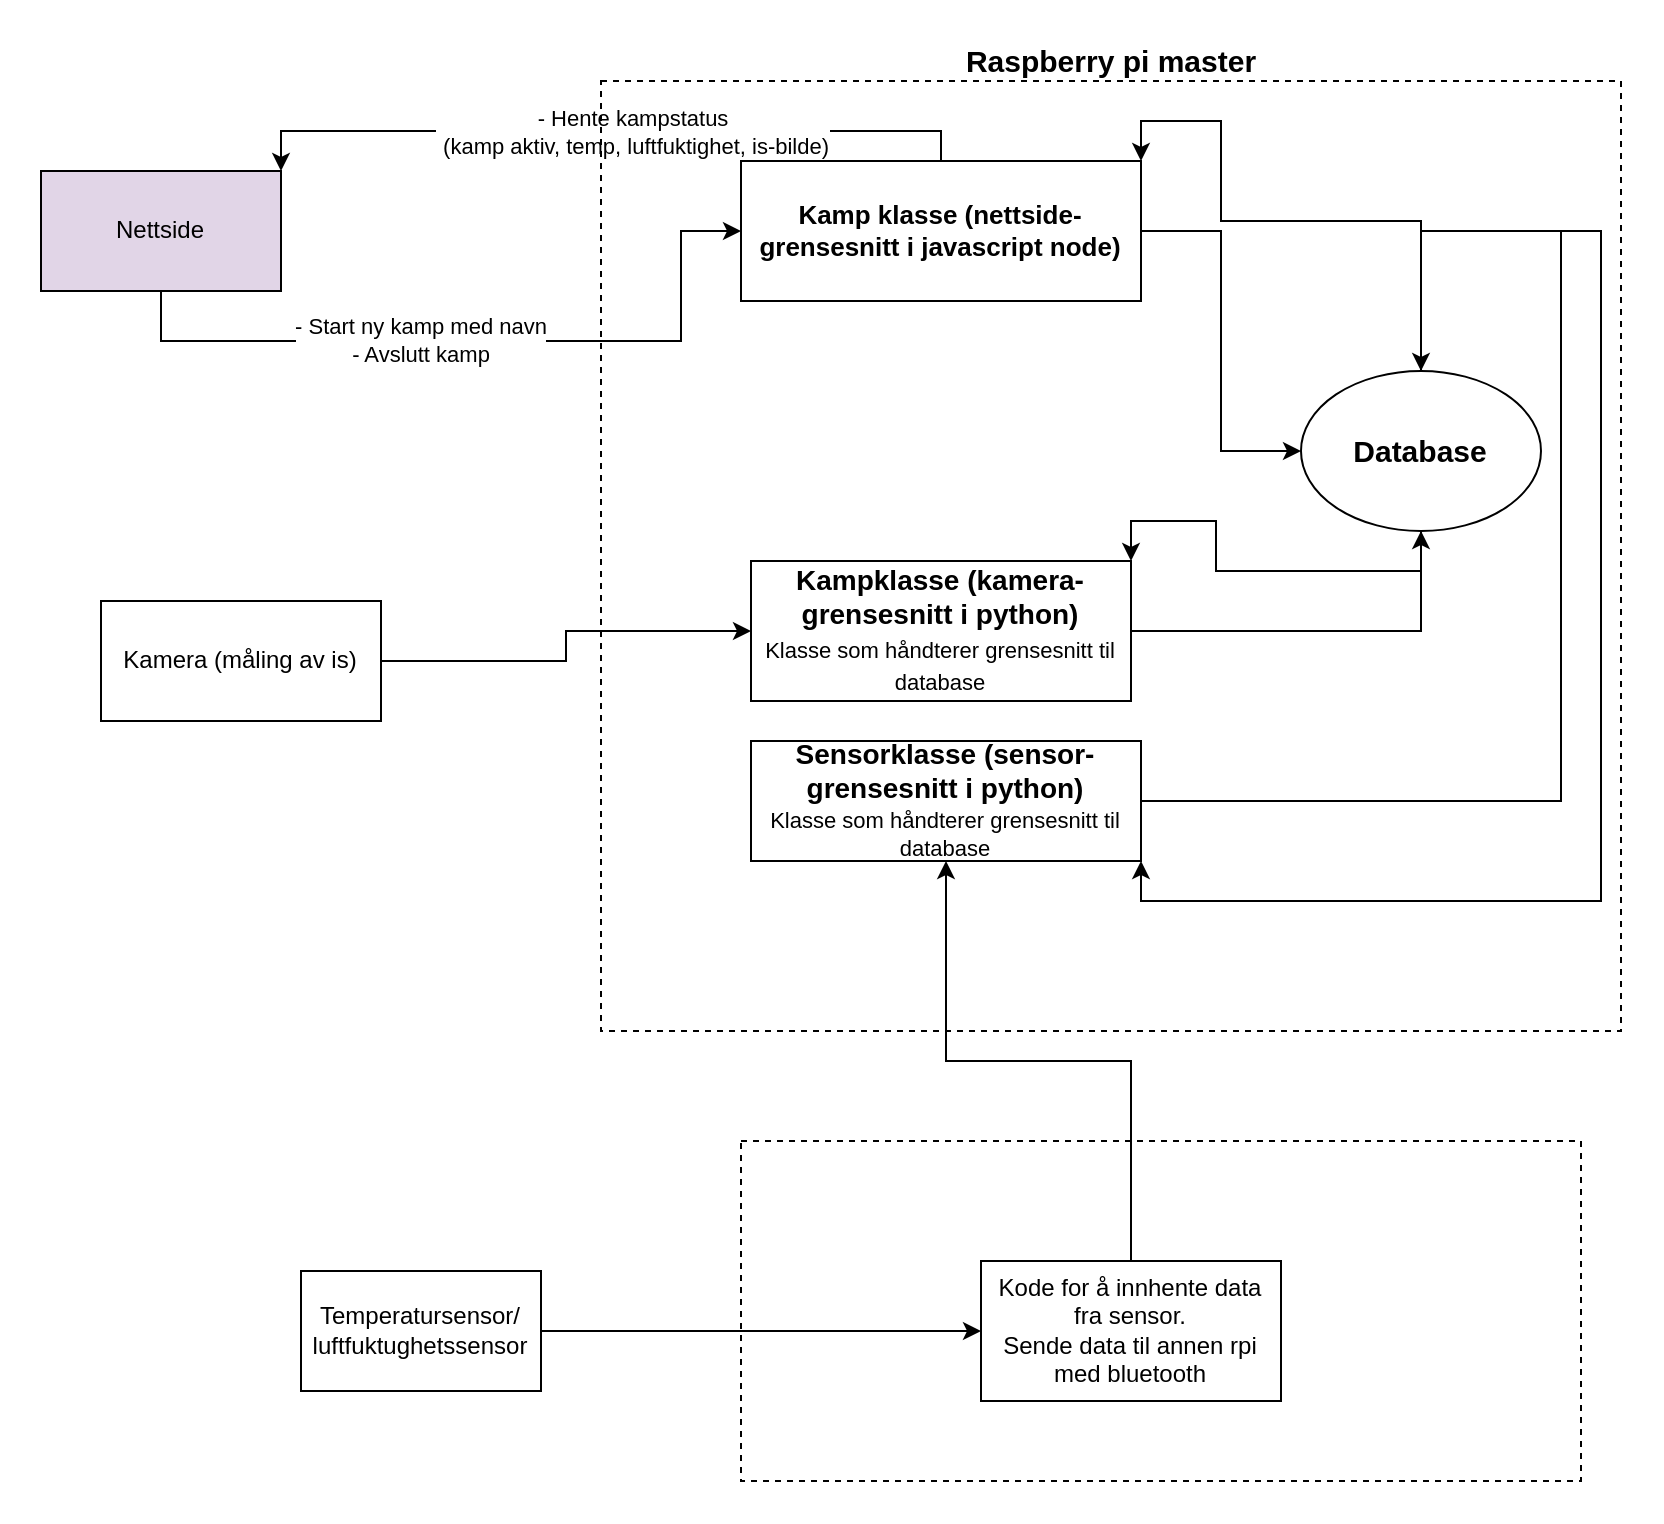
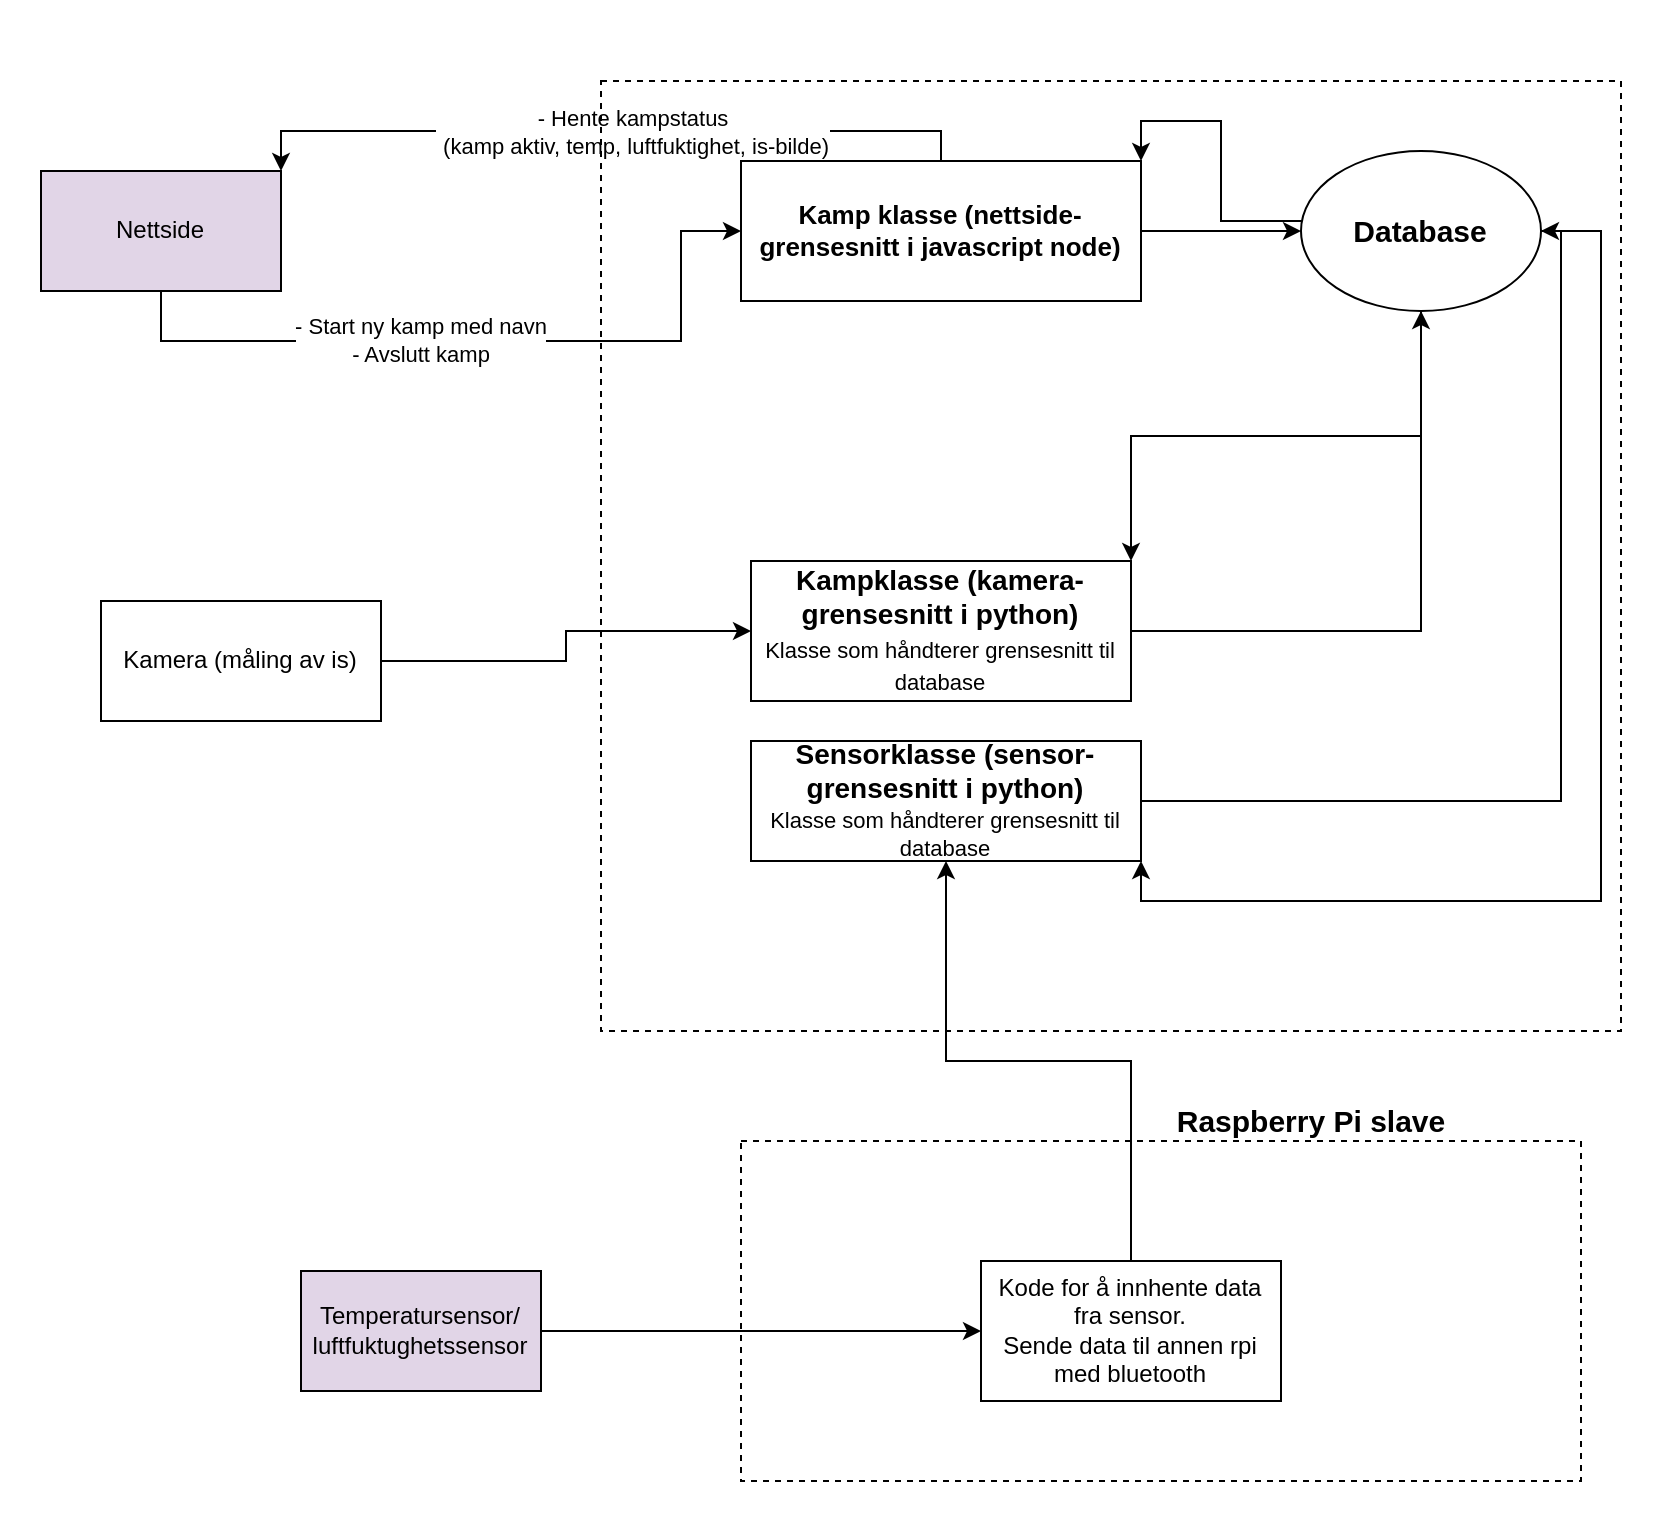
(1111, 61) -> none
(1421, 451) -> (1421, 231)
none -> (1311, 1121)
(421, 1331) -> (421, 1331)
